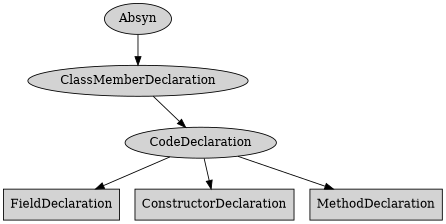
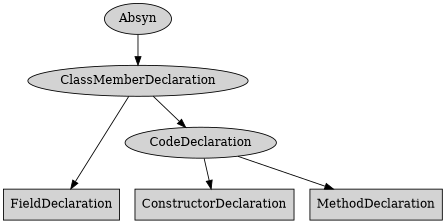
(137, 171) -> (102, 139)
